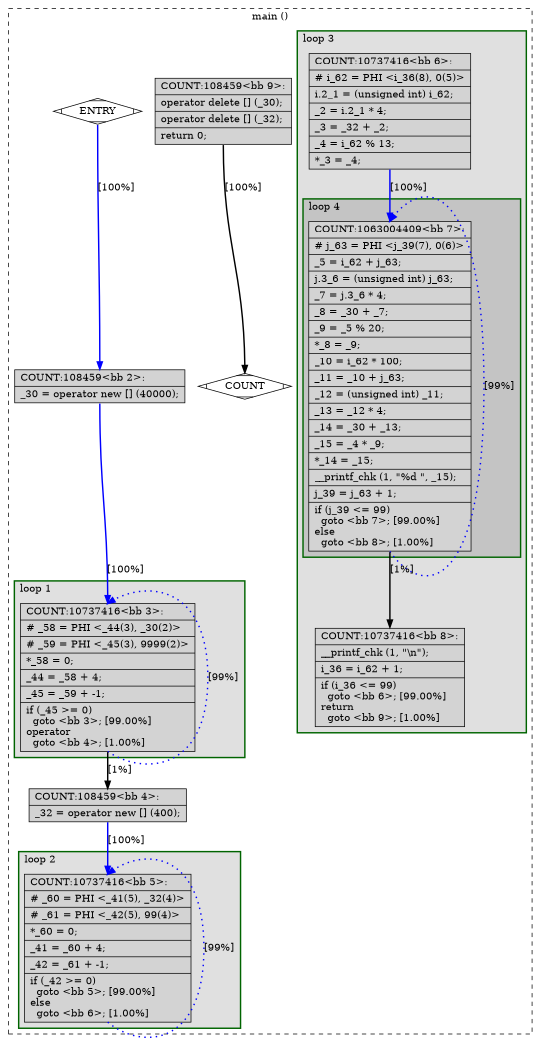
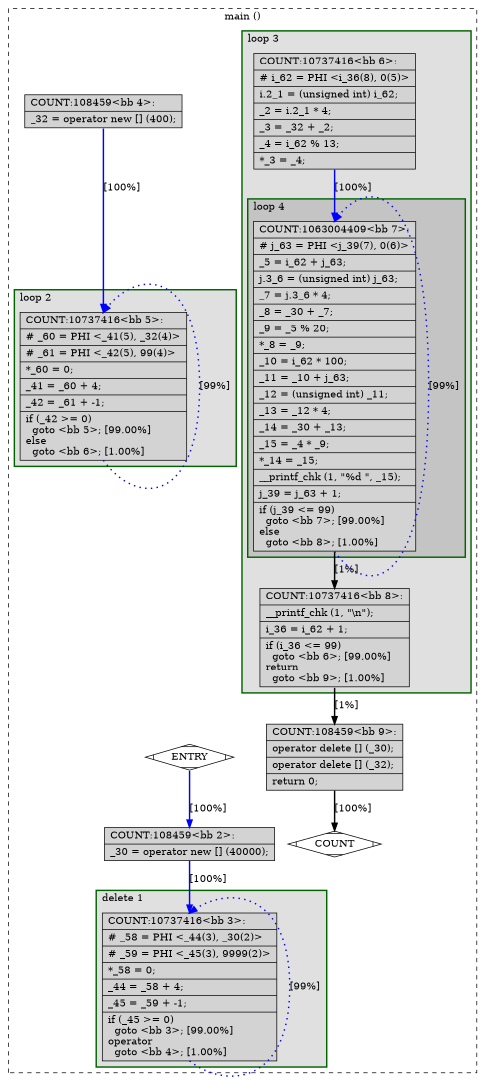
(36, 589) -> (123, 899)
none -> (335, 702)
(108, 767) -> none
